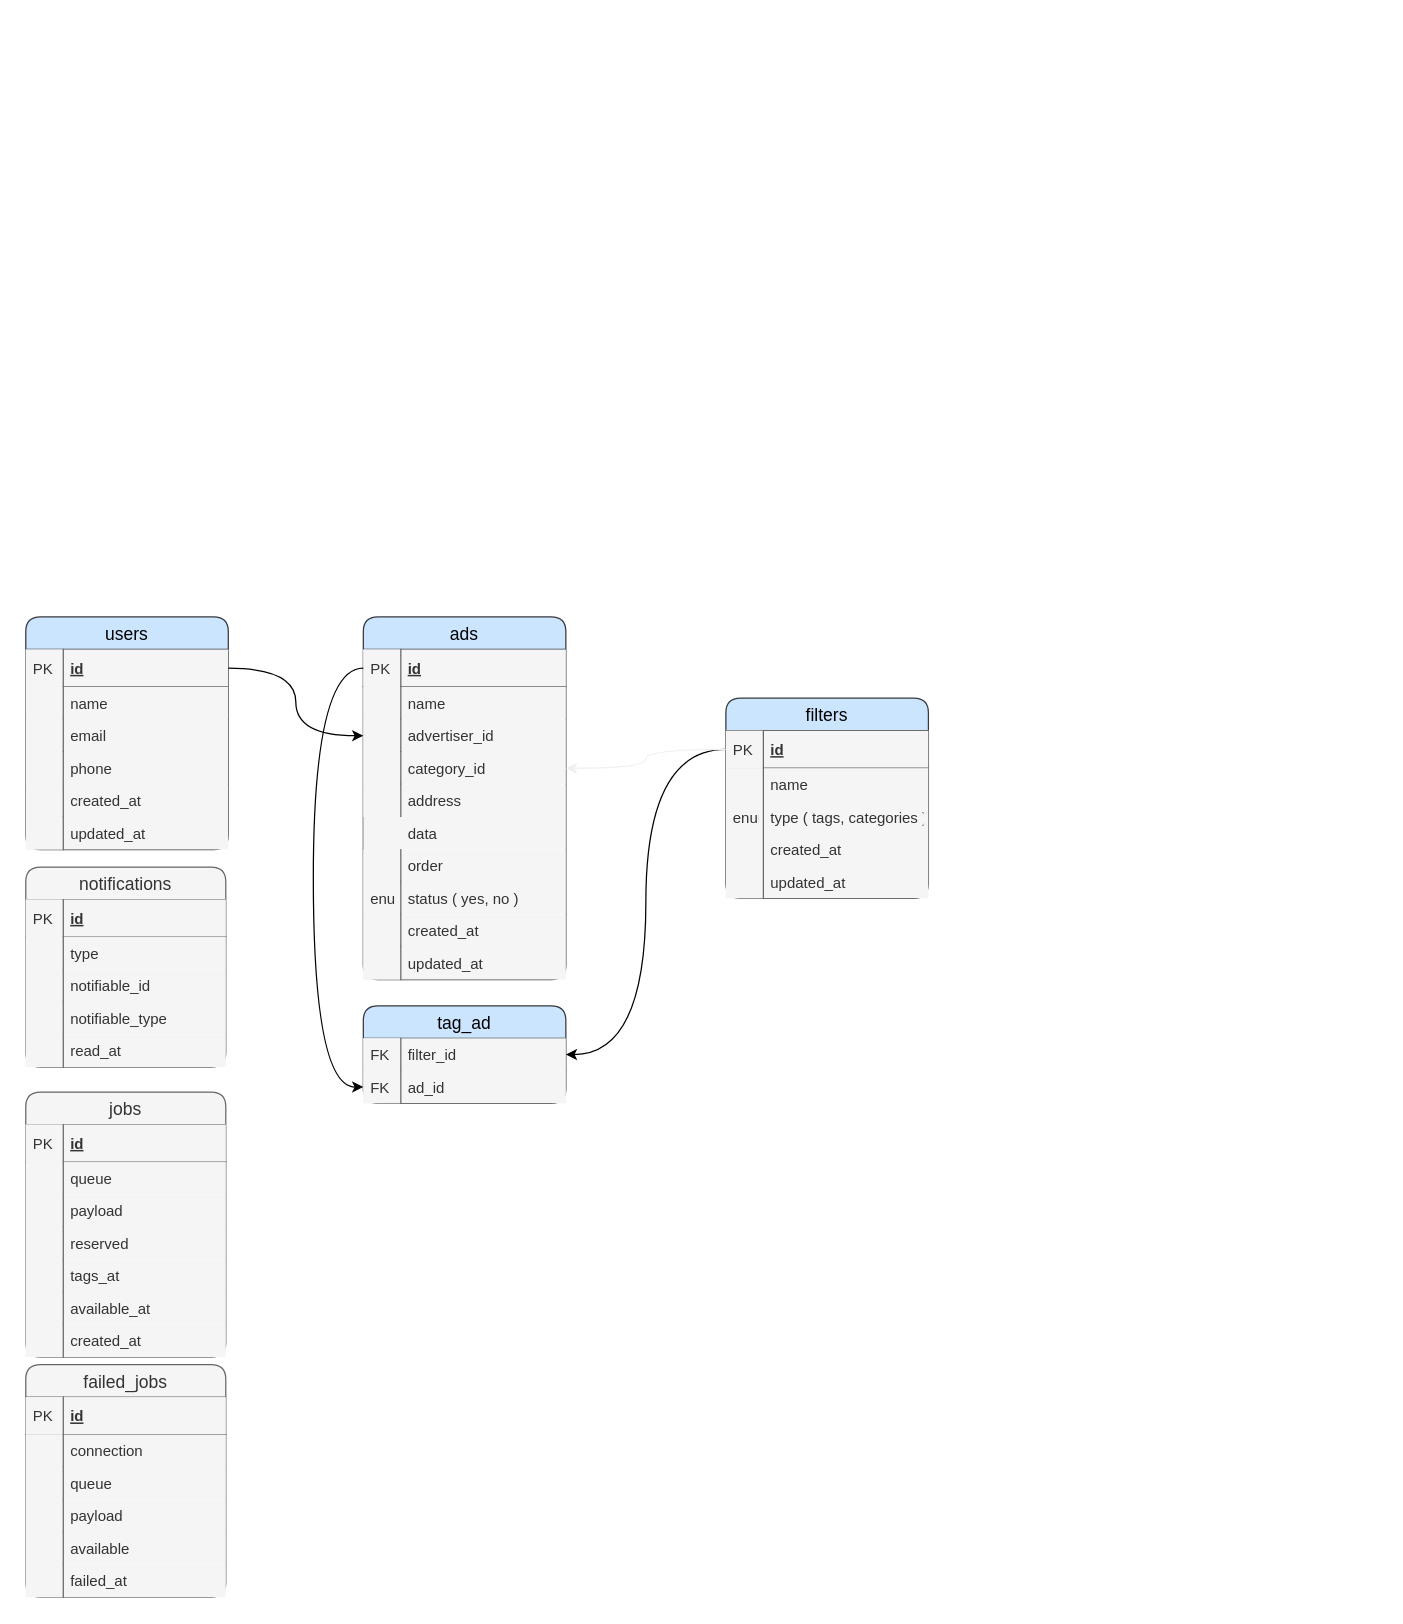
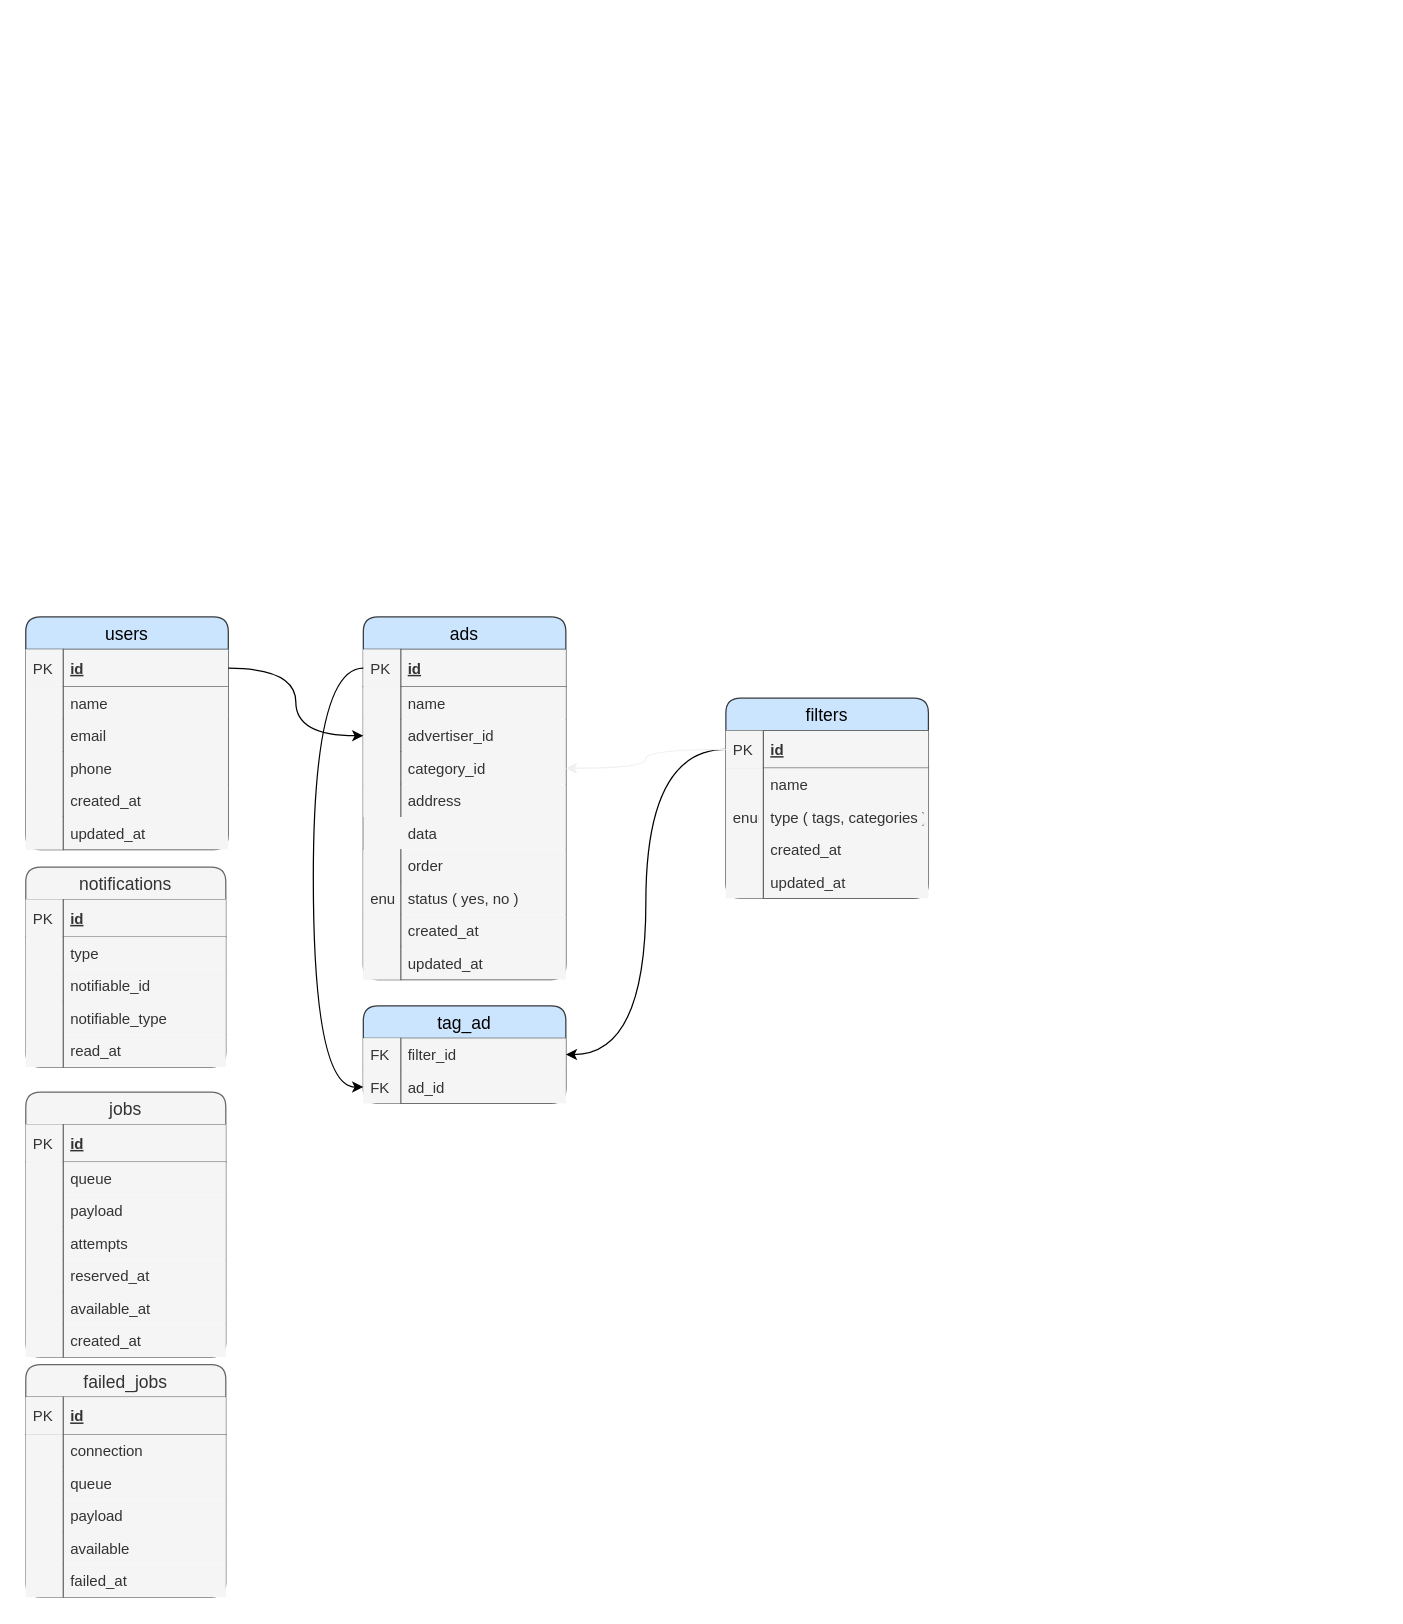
(104, 1244) -> (104, 1244)
(99, 1276) -> (116, 1276)
